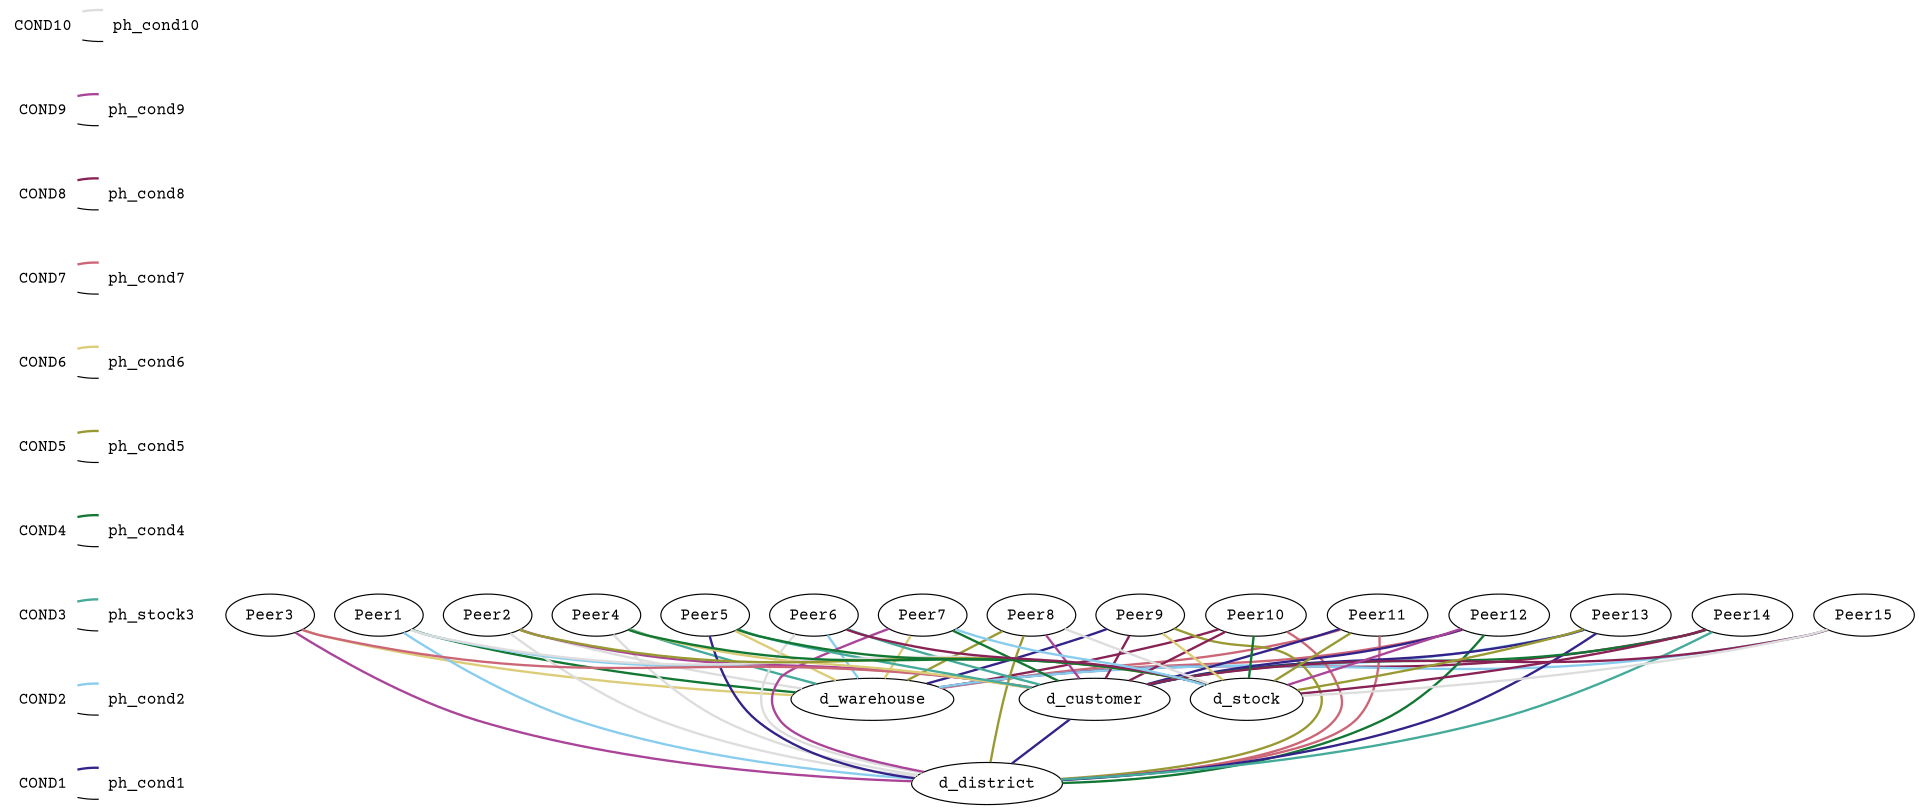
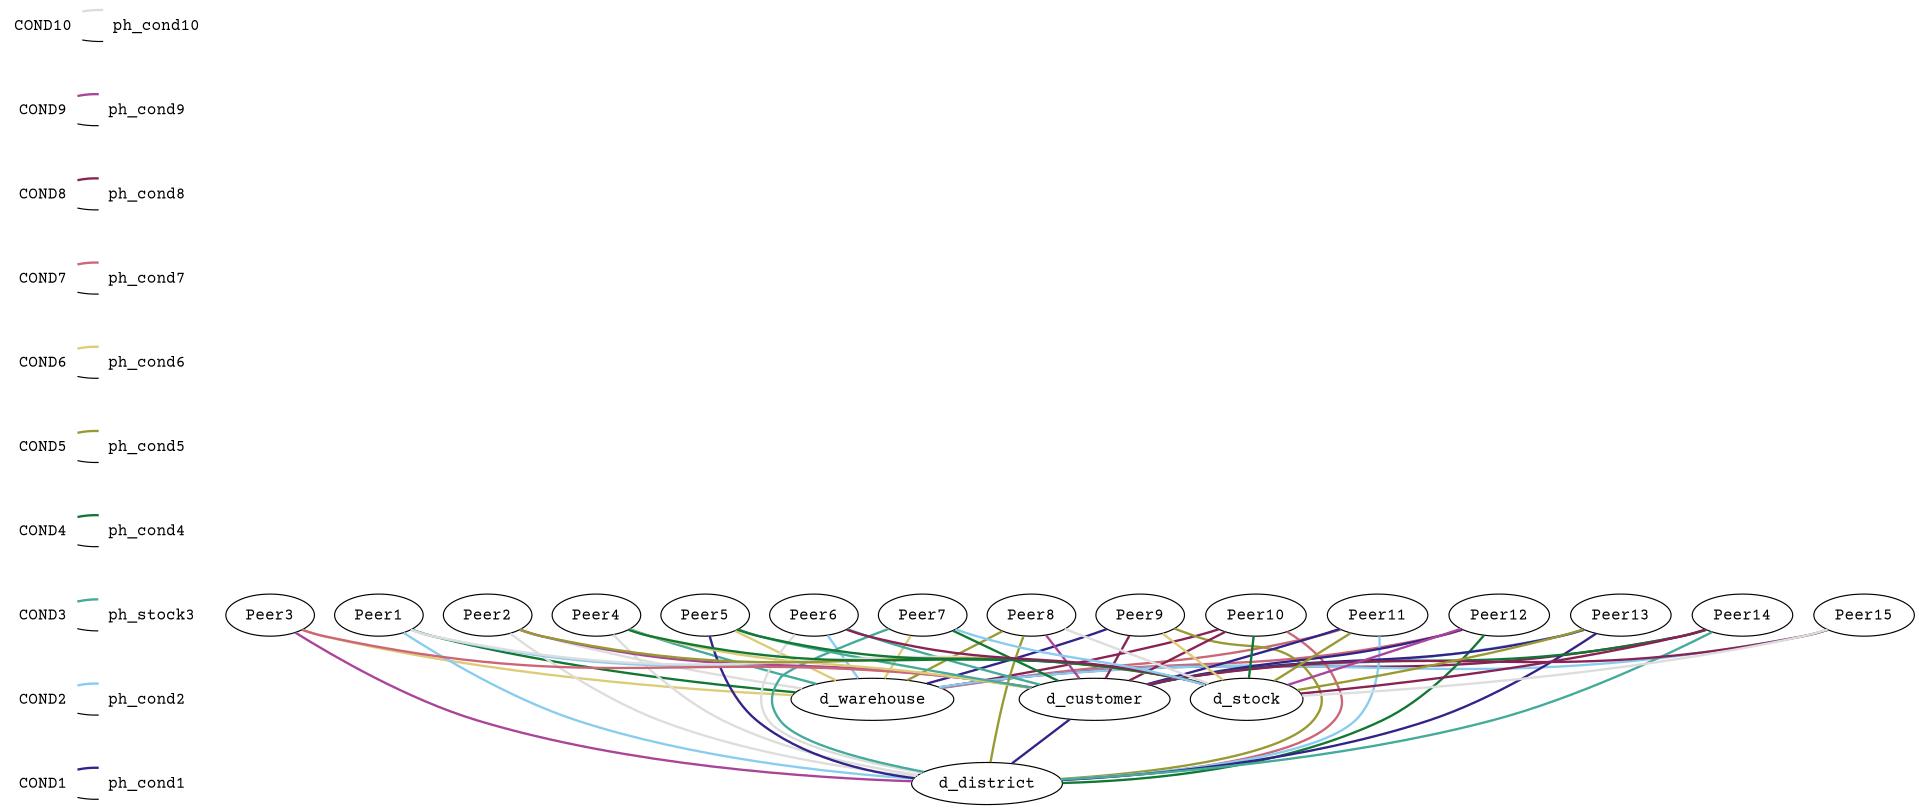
(777, 716) -> (777, 716)
(1348, 725) -> (1348, 725)
